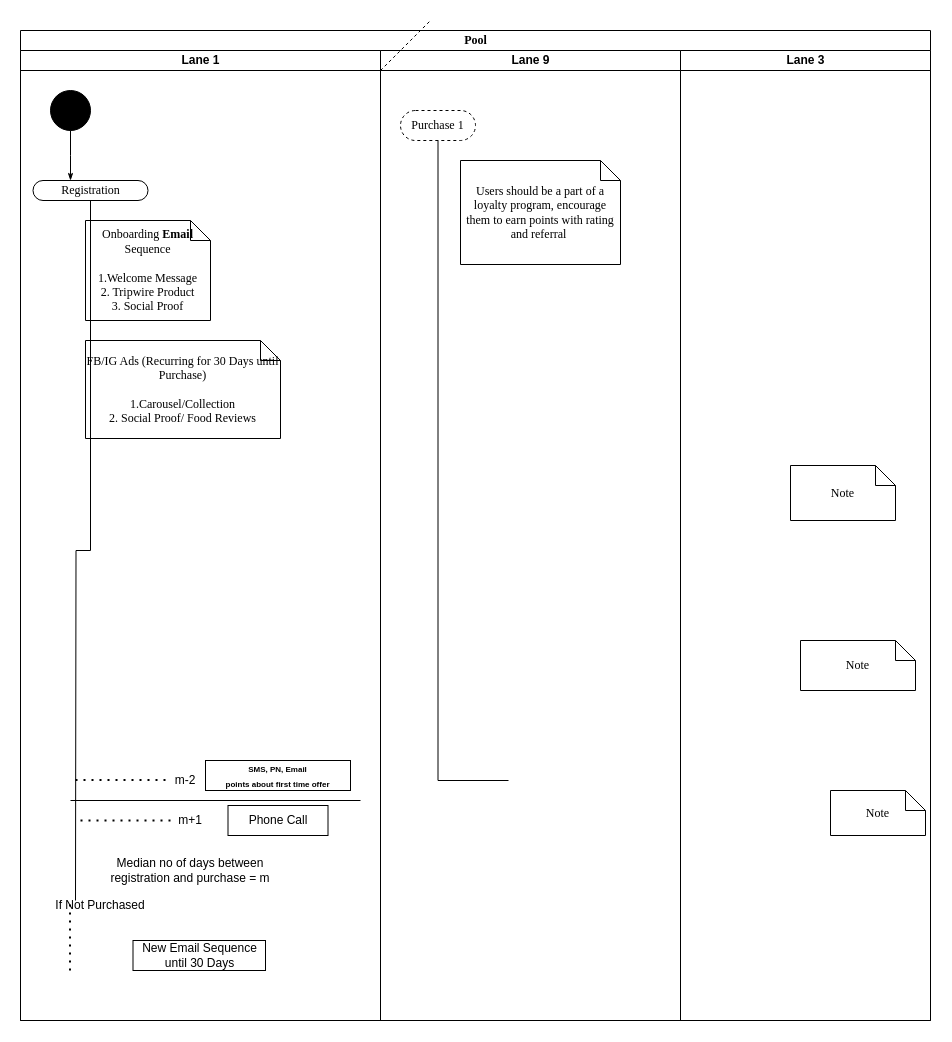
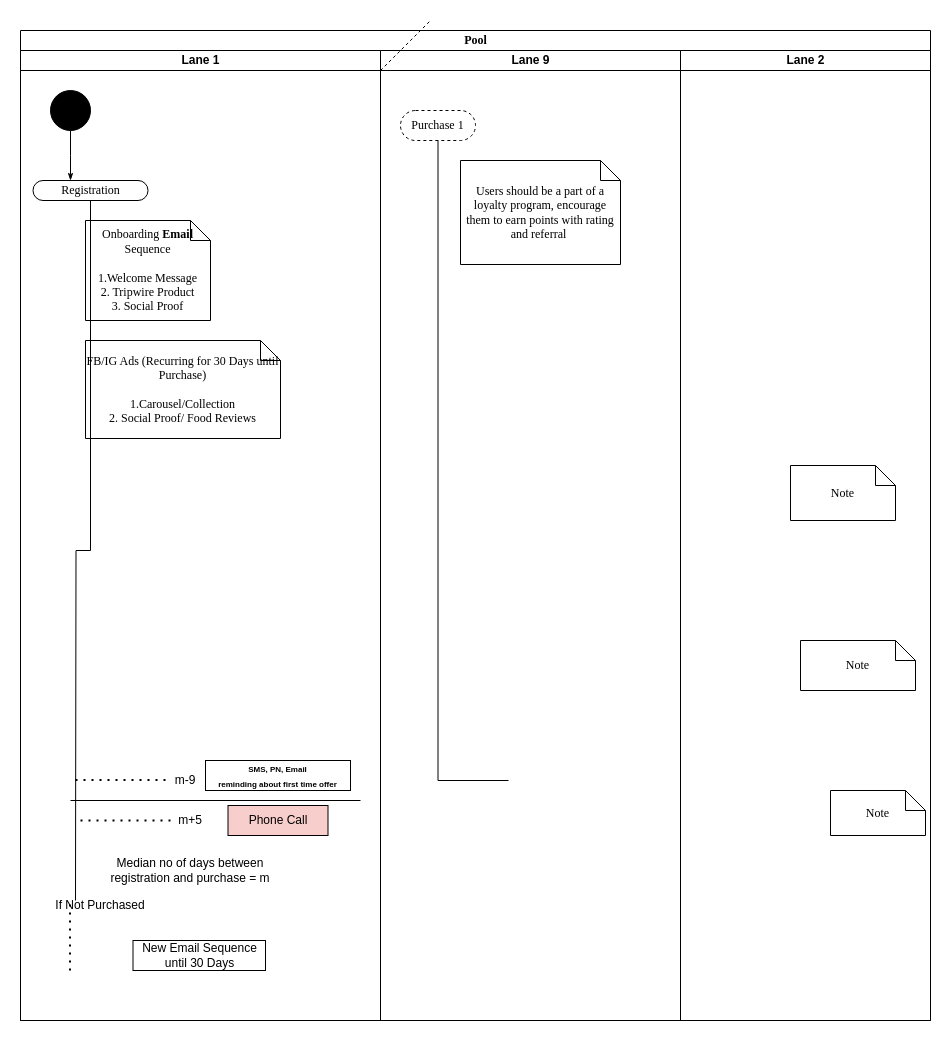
(806, 61) -> (806, 61)
(278, 776) -> (278, 776)
(186, 781) -> (186, 781)
(191, 821) -> (191, 821)
(278, 821) -> (278, 821)
